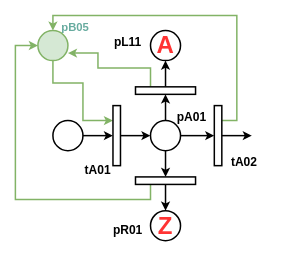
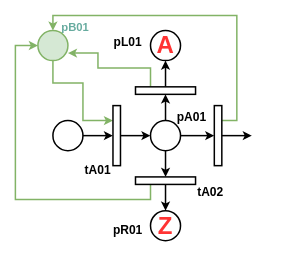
(75, 27) -> (75, 27)
(128, 42) -> (128, 42)
(244, 162) -> (210, 192)
